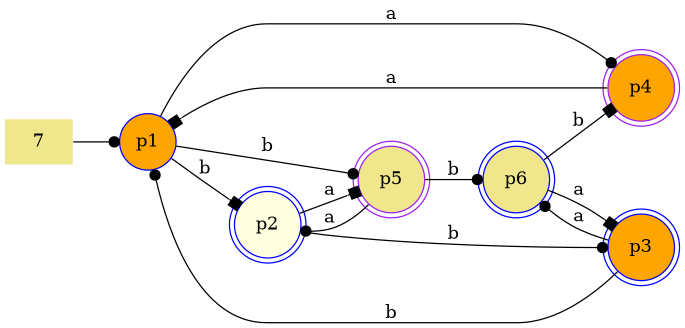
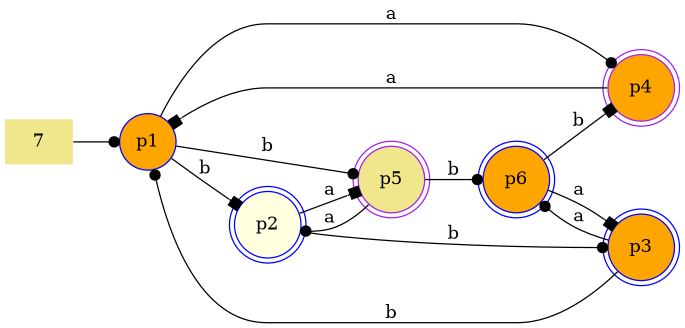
(516, 180) -> (516, 180)
